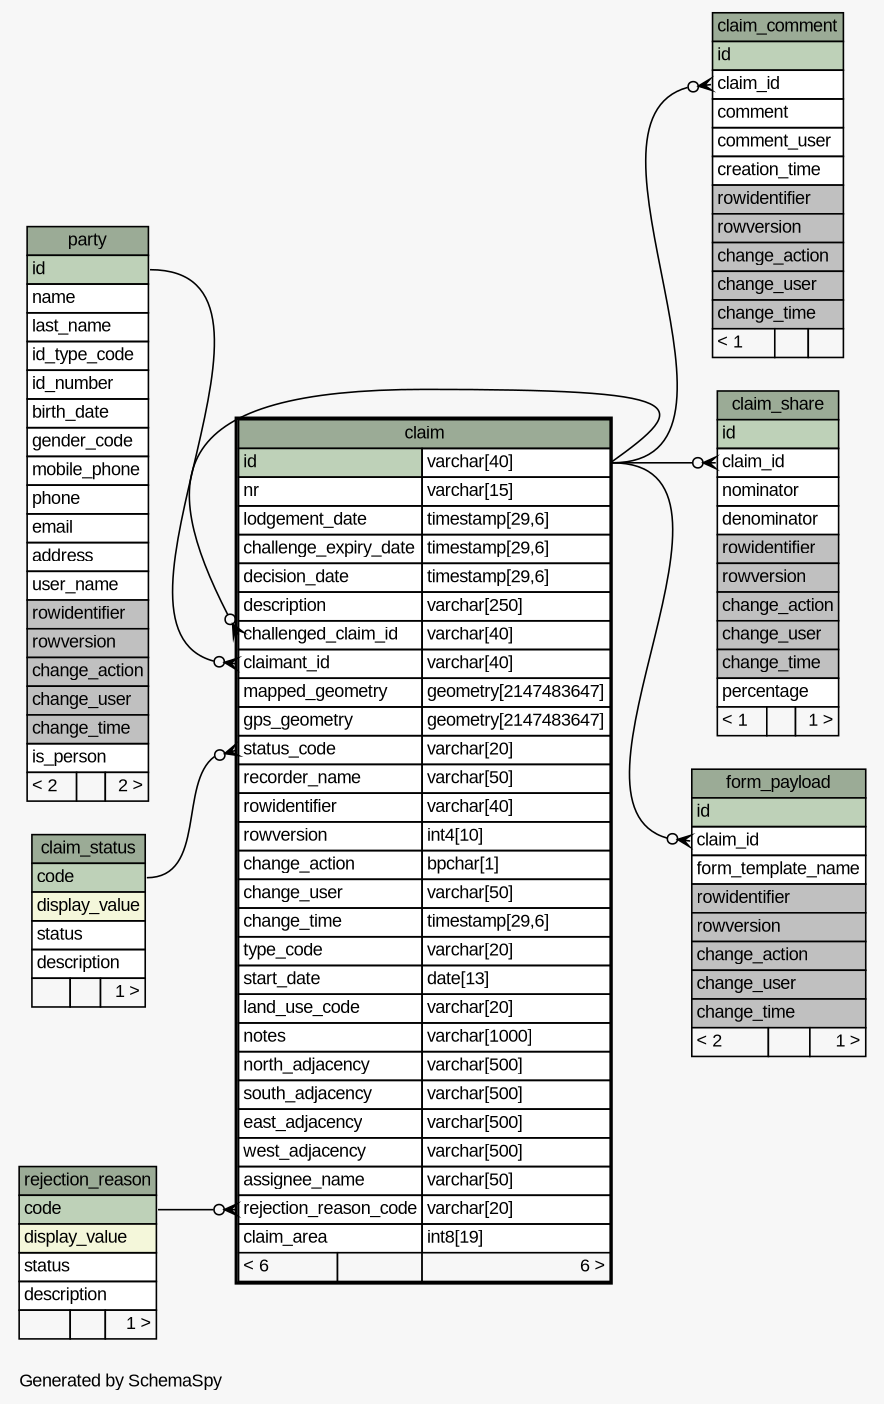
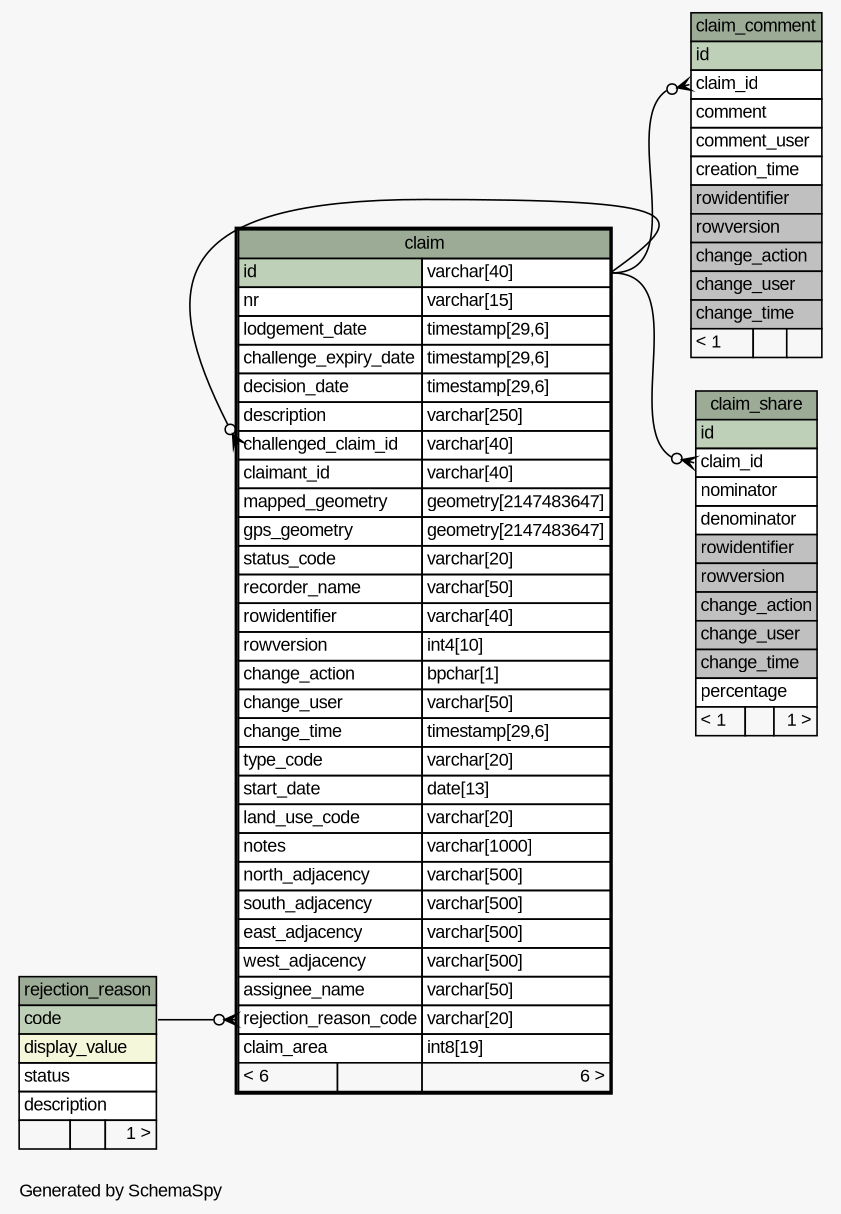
(88, 514) -> none
(778, 913) -> none
(88, 921) -> none
